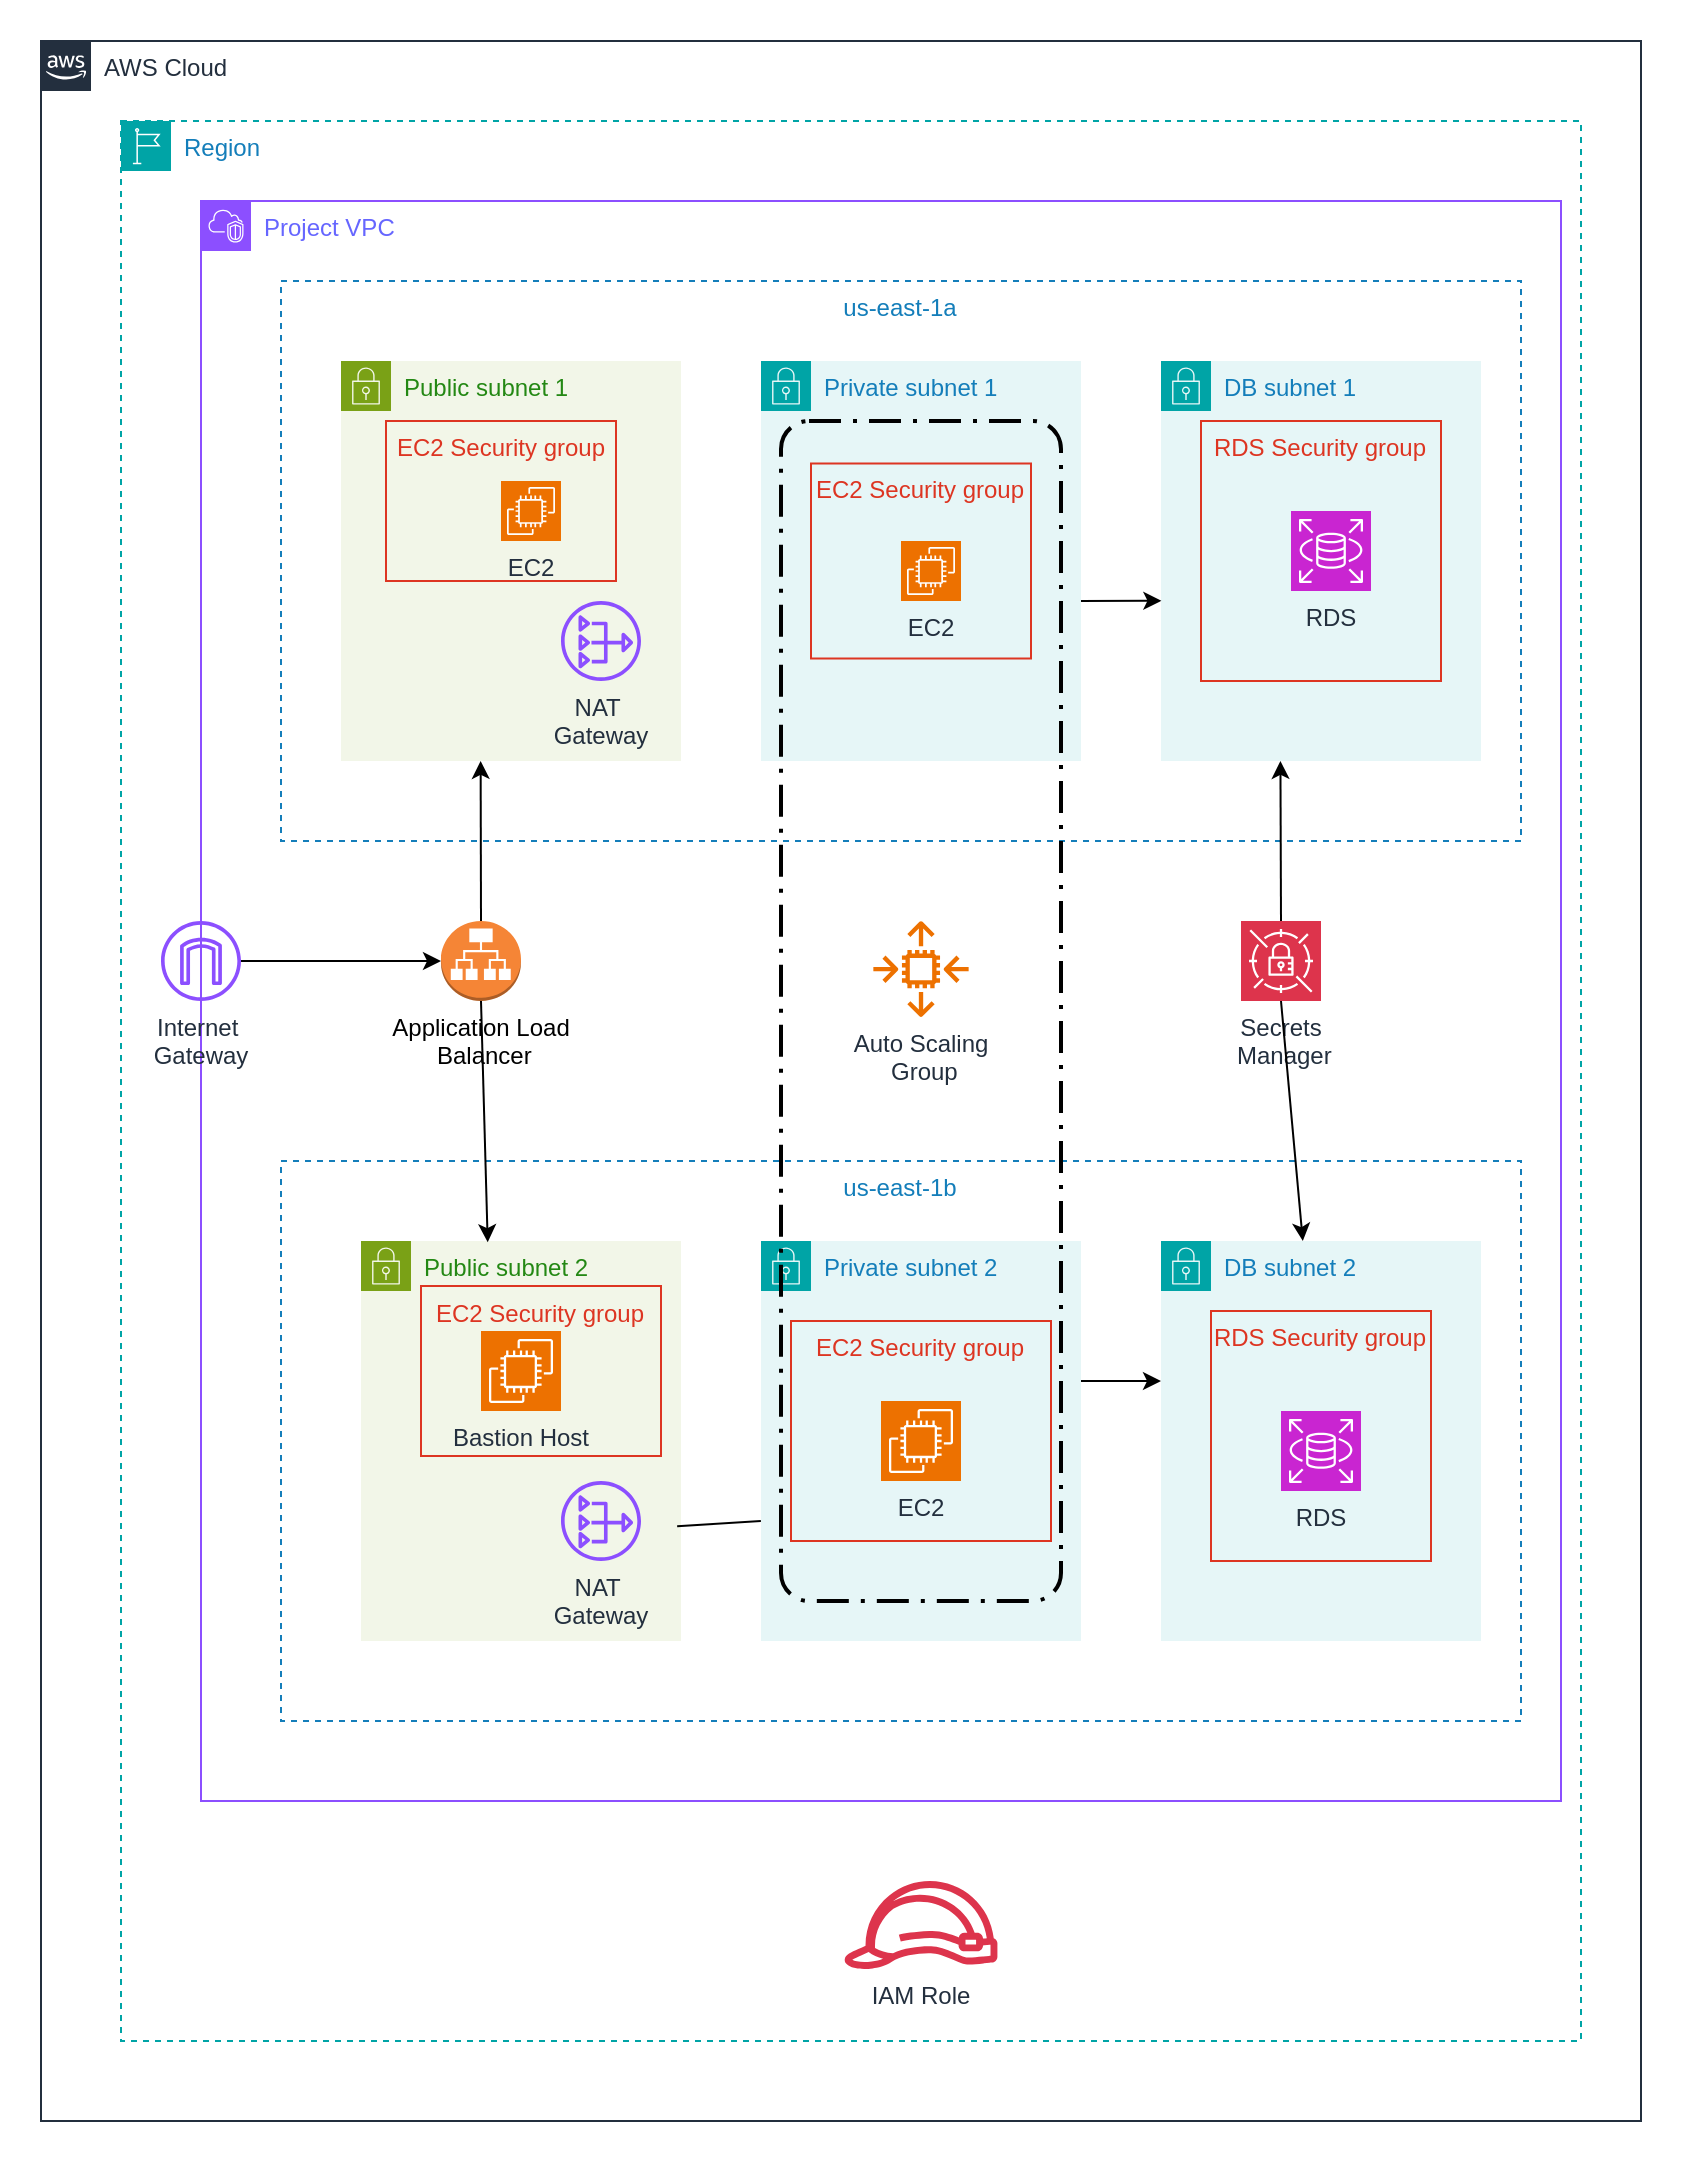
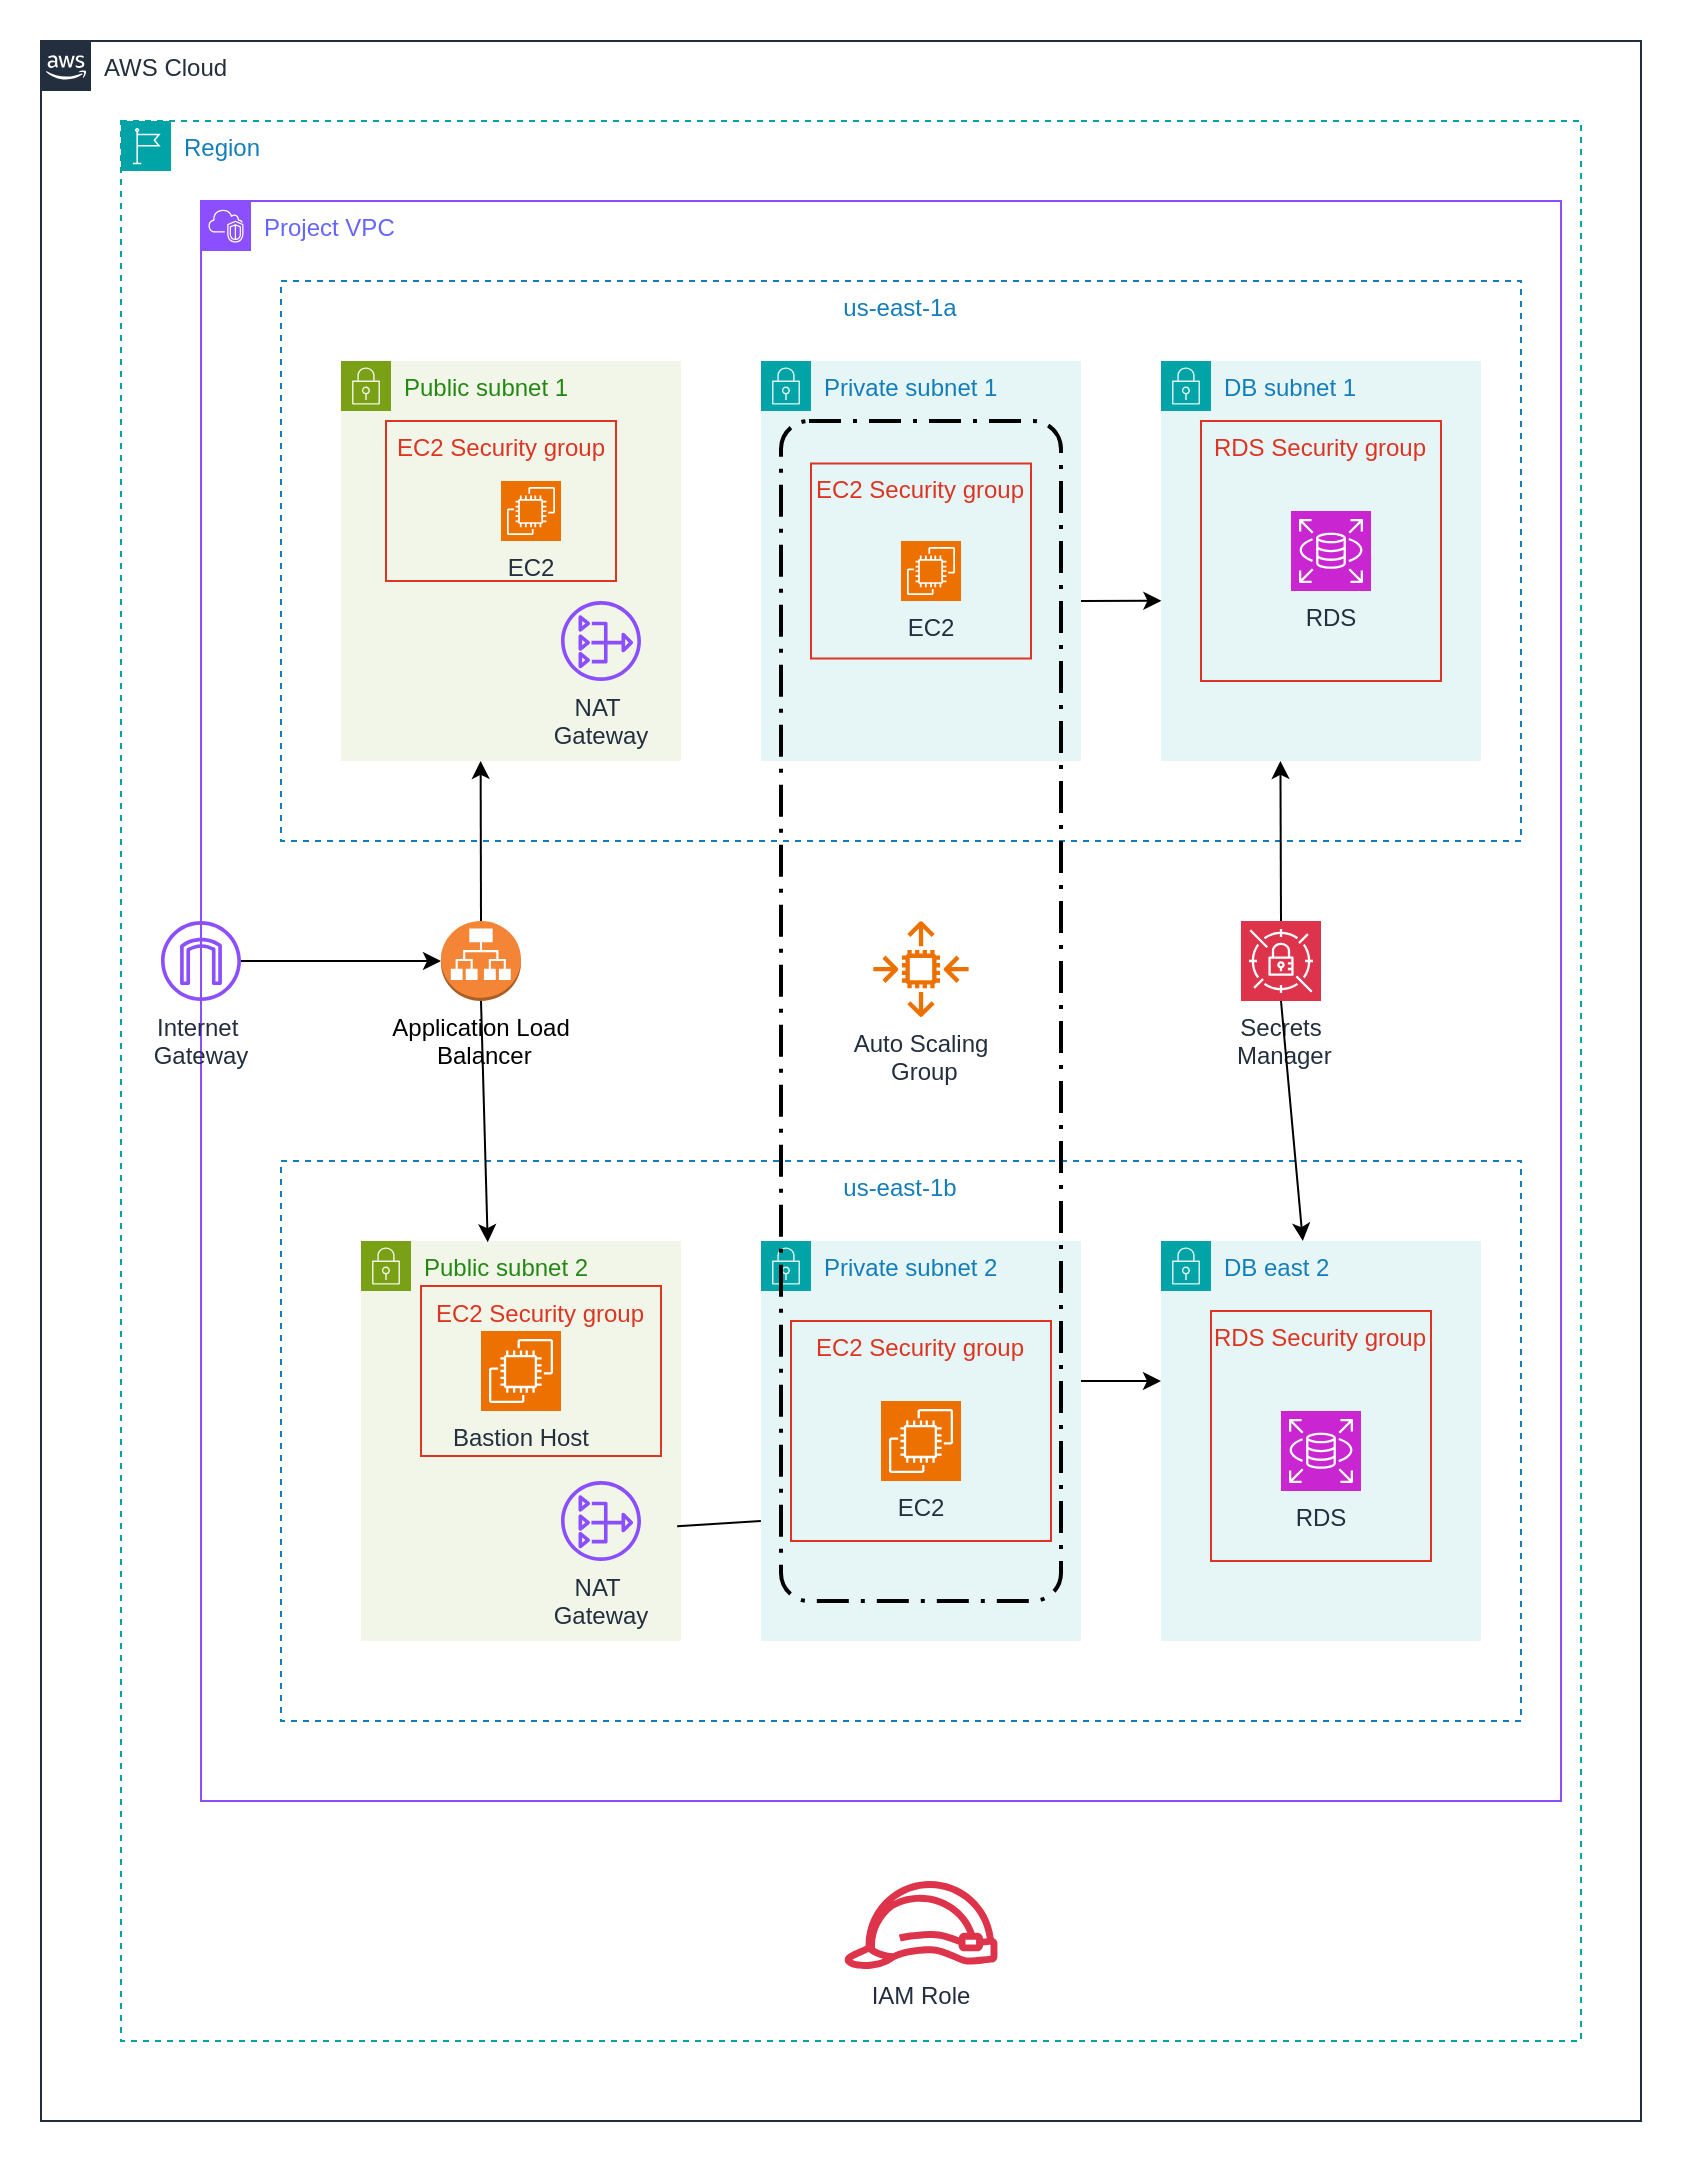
(1293, 1269) -> (1279, 1269)
